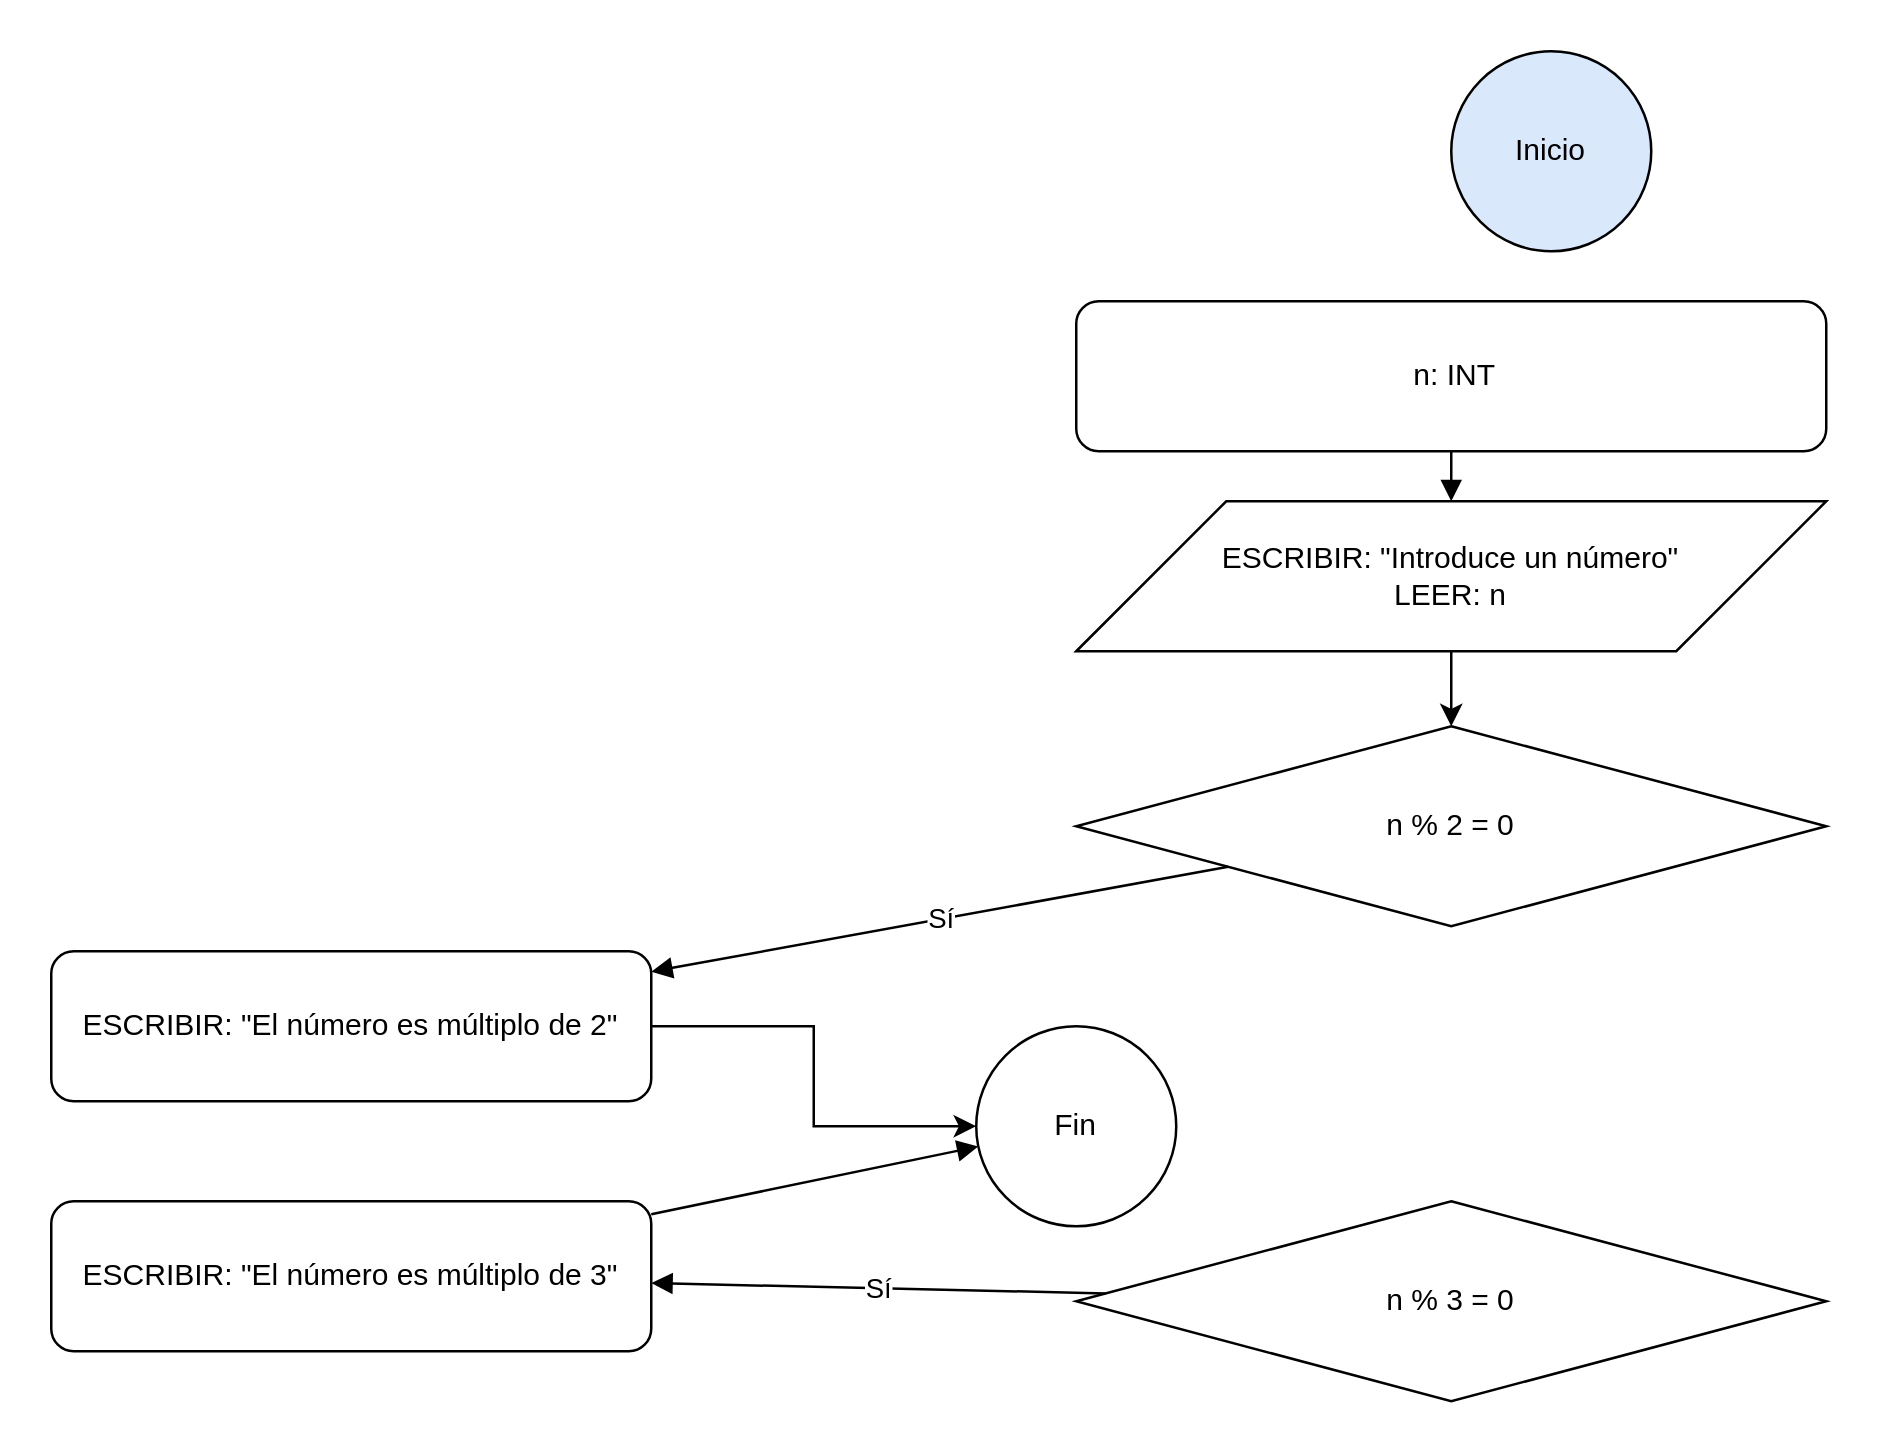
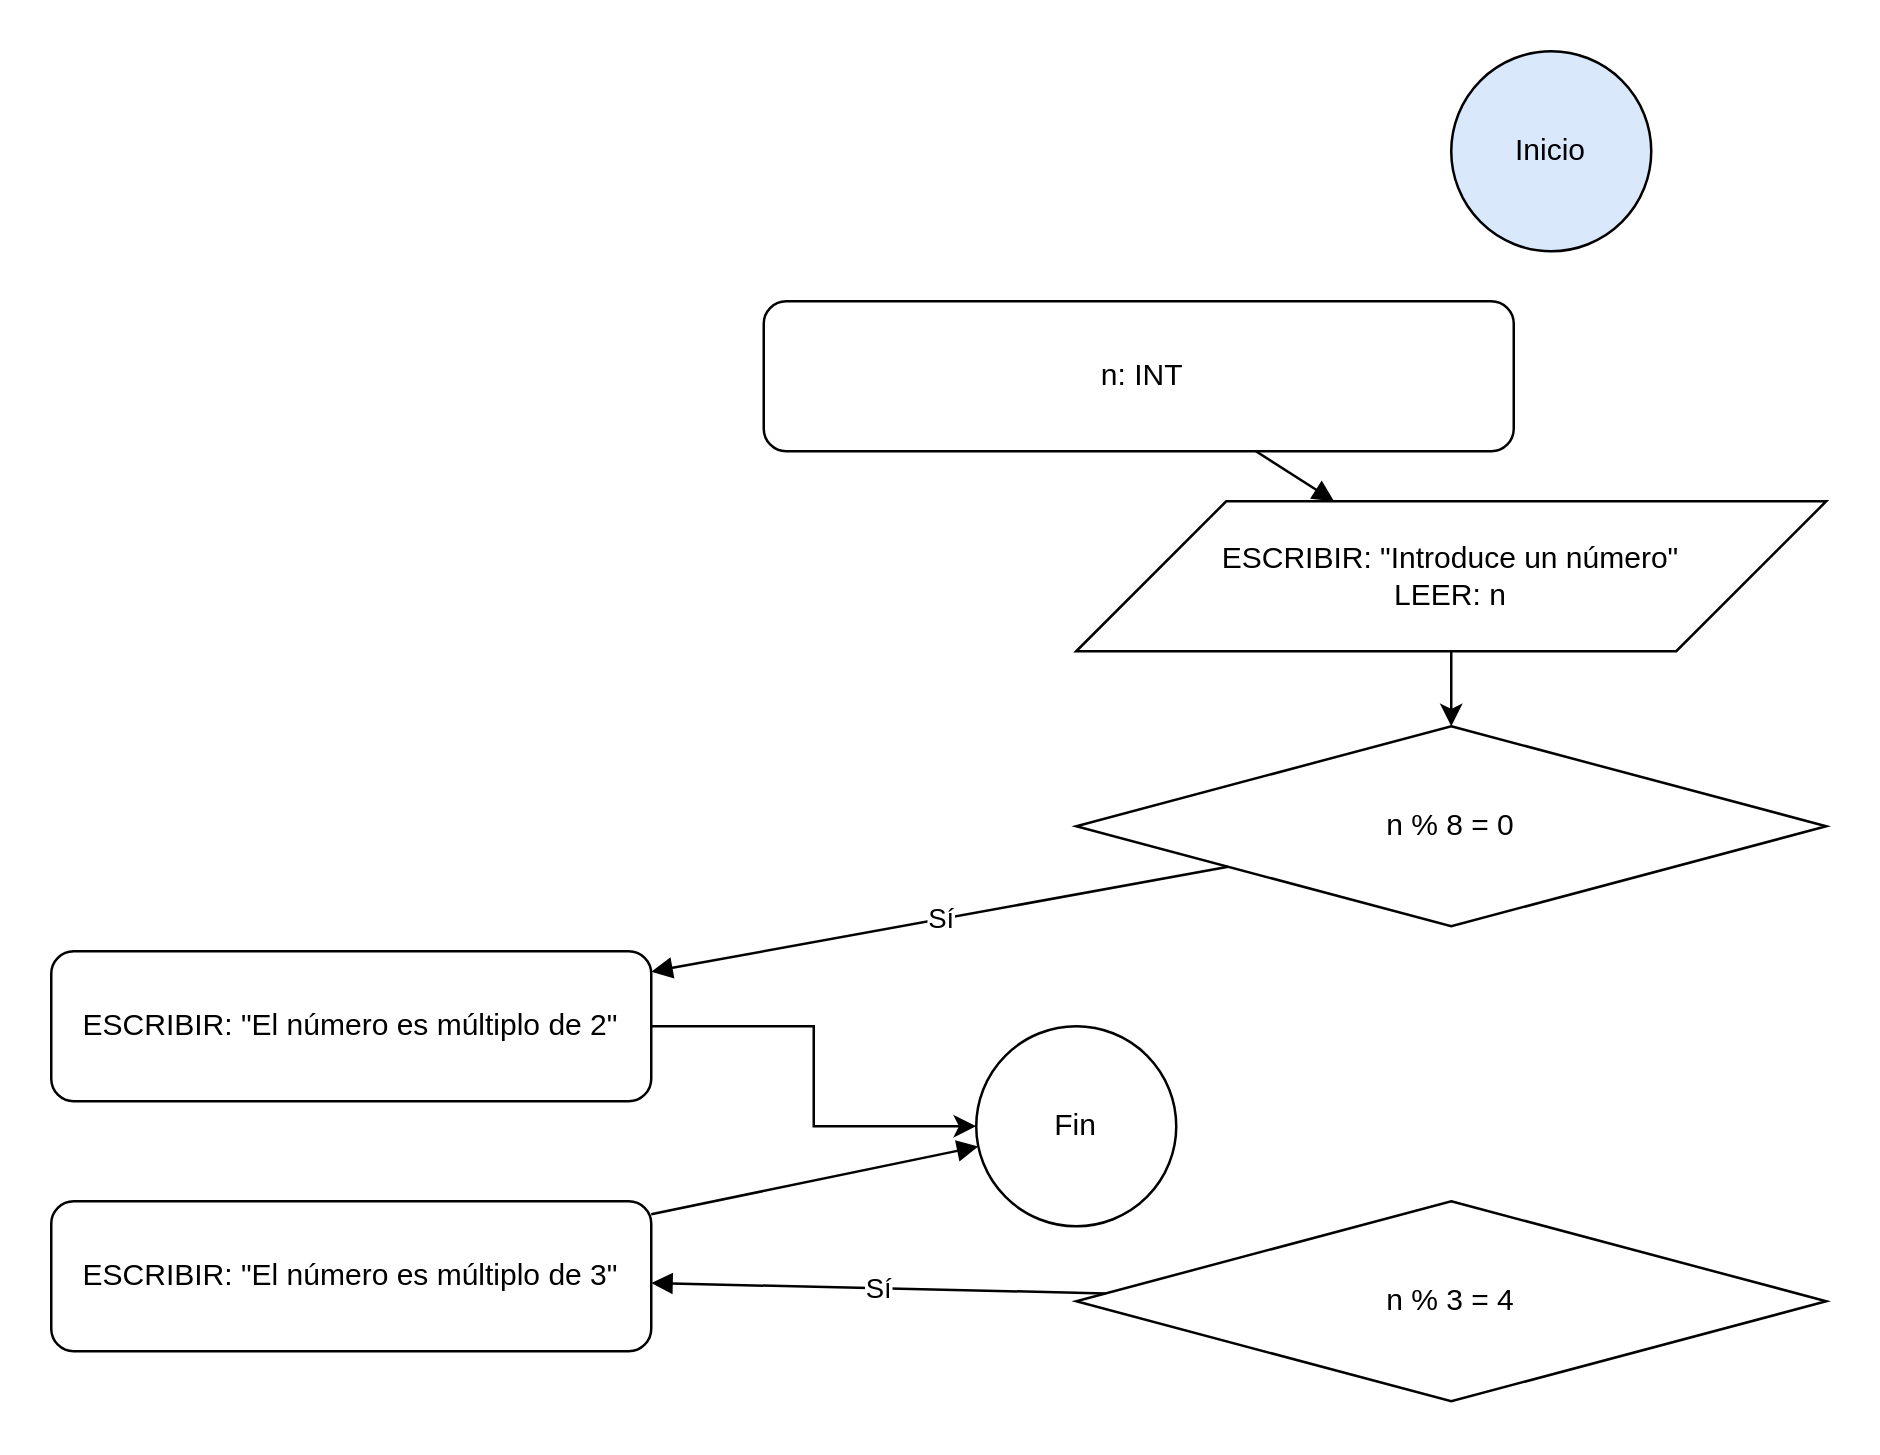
(1451, 376) -> (1139, 376)
(1451, 826) -> (1451, 826)
(1451, 1301) -> (1451, 1301)
